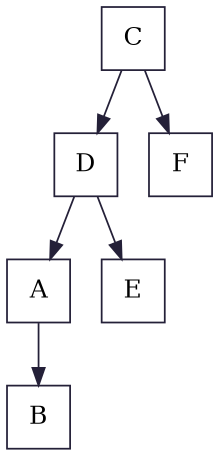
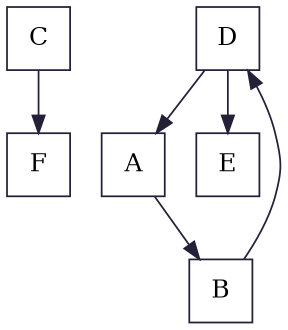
(113, 94) -> (280, 175)
